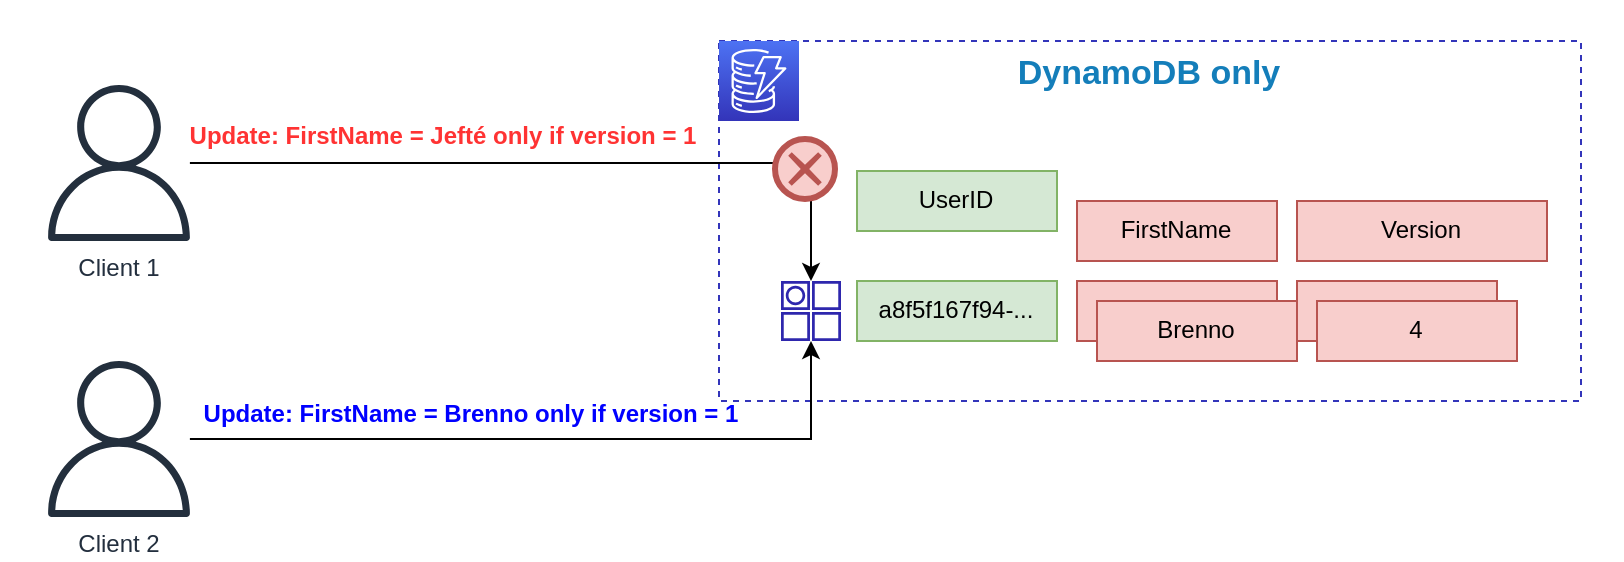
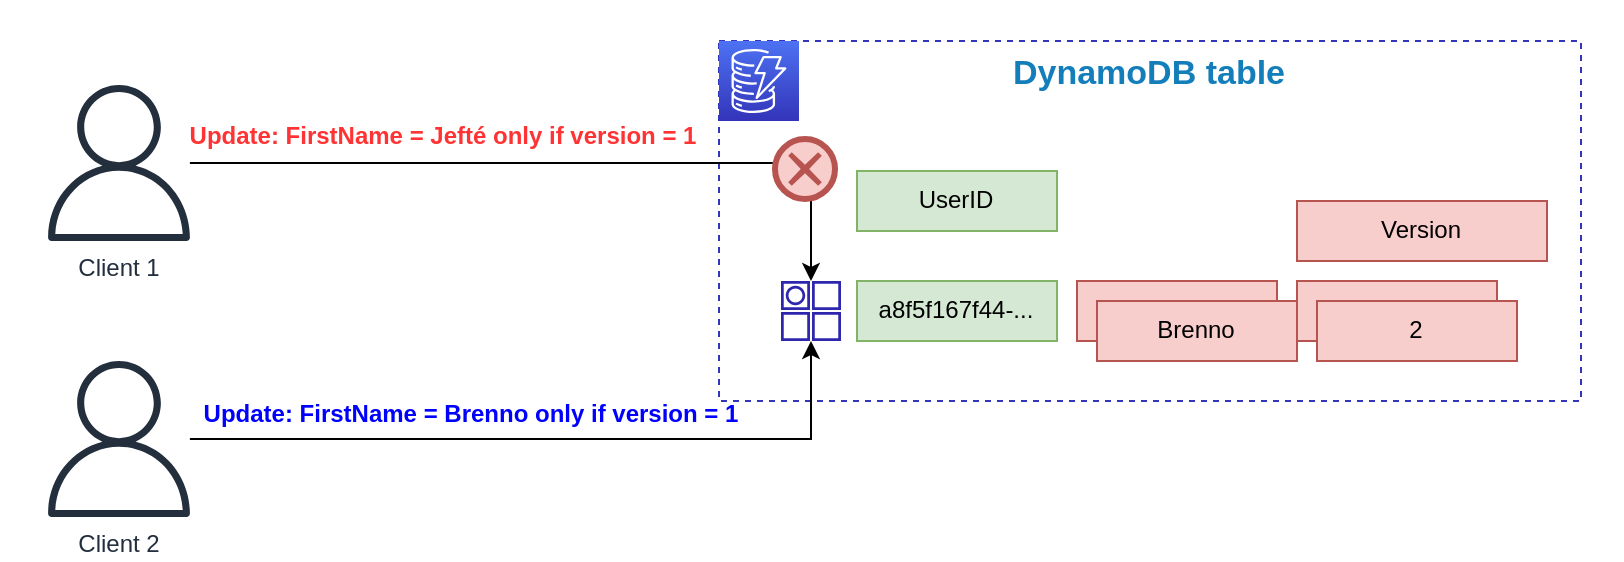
(1150, 75) -> (1150, 75)
(1177, 231) -> none
(957, 311) -> (957, 311)
(1417, 331) -> (1417, 331)
